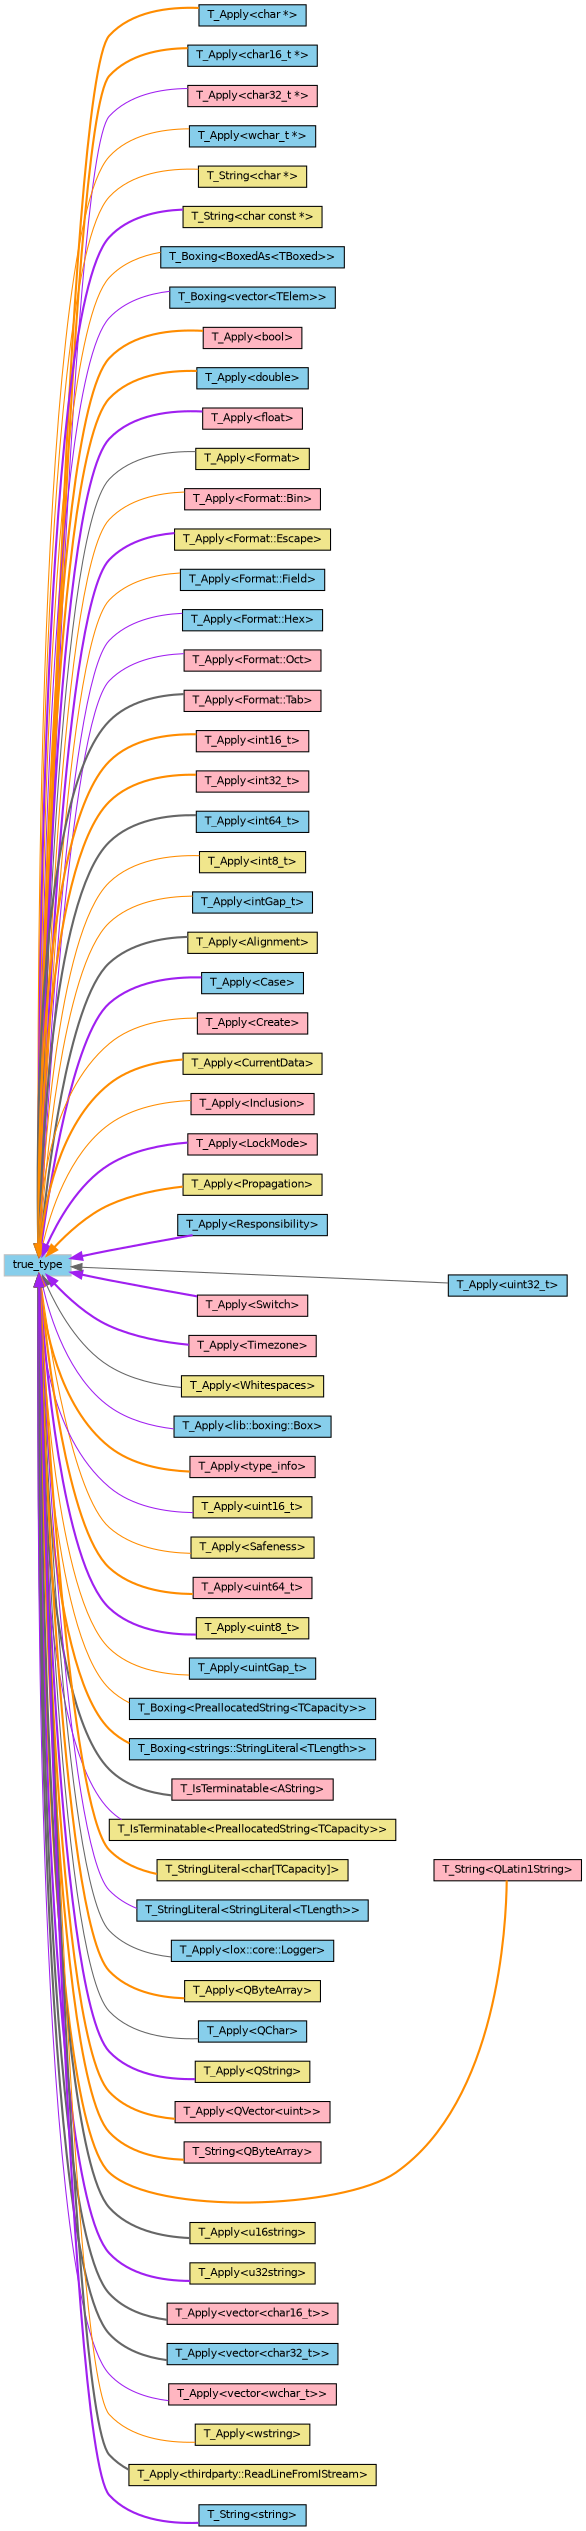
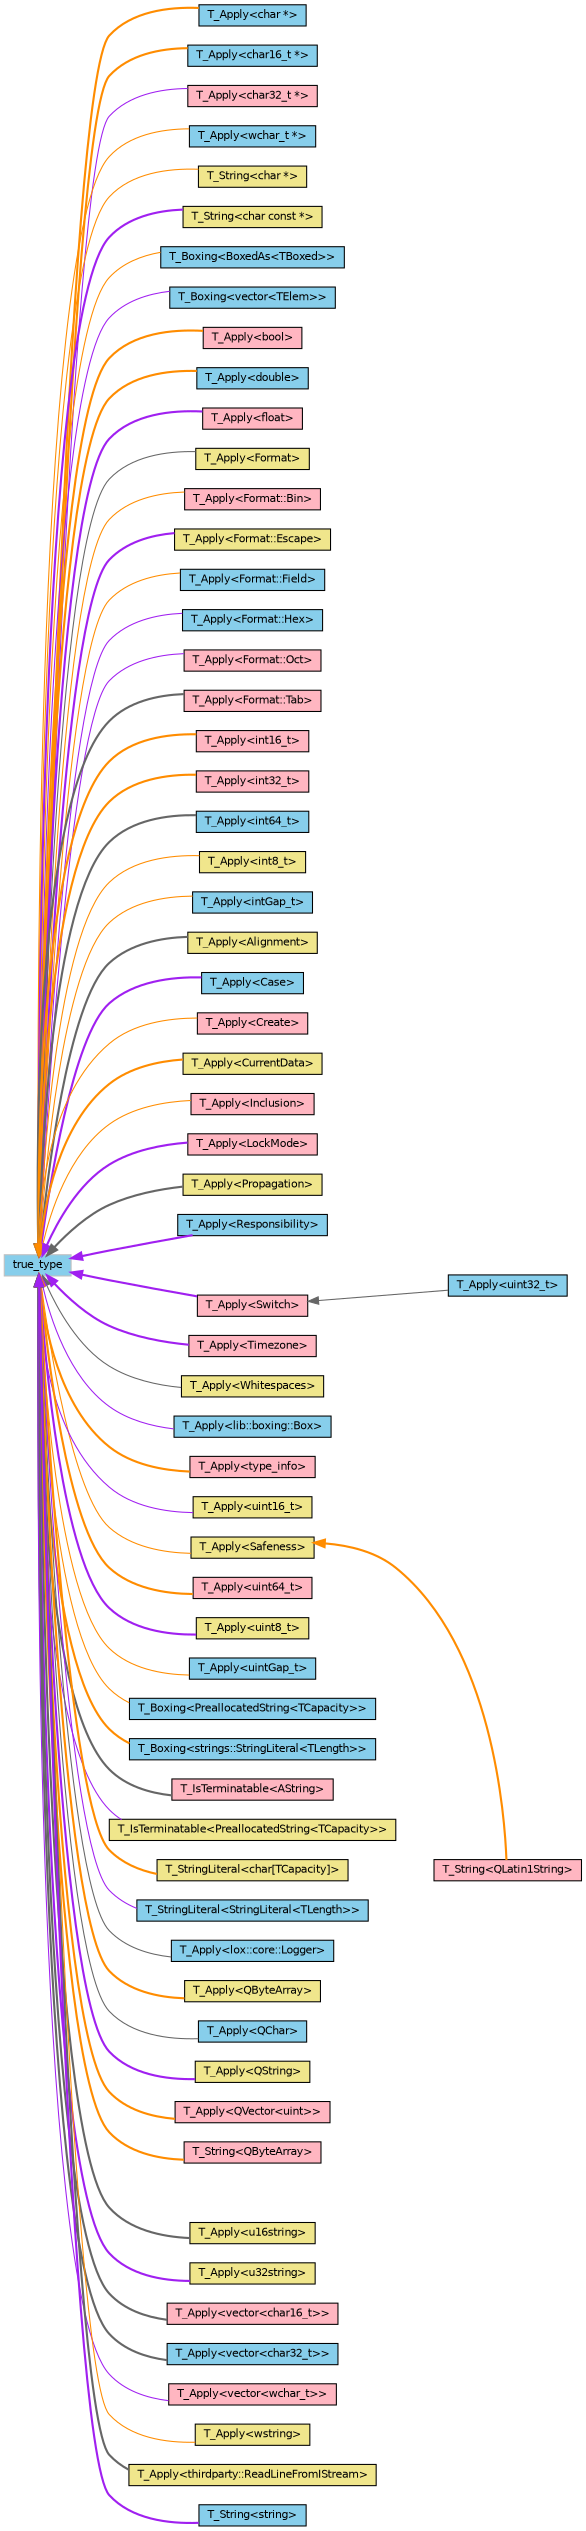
(112, 1204) -> (112, 1204)
(265, 1275) -> (383, 1295)
(100, 2151) -> (466, 1667)
